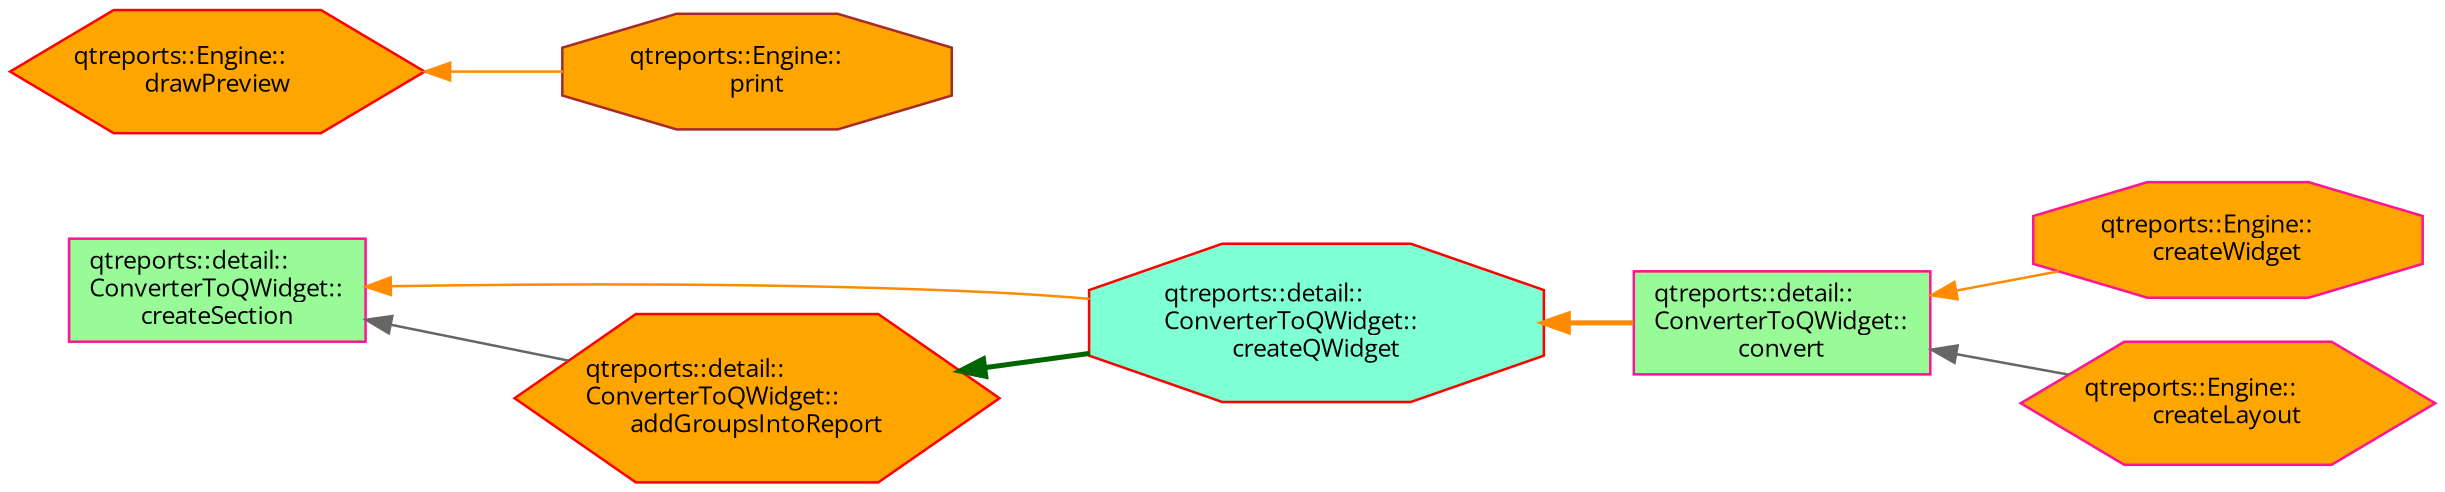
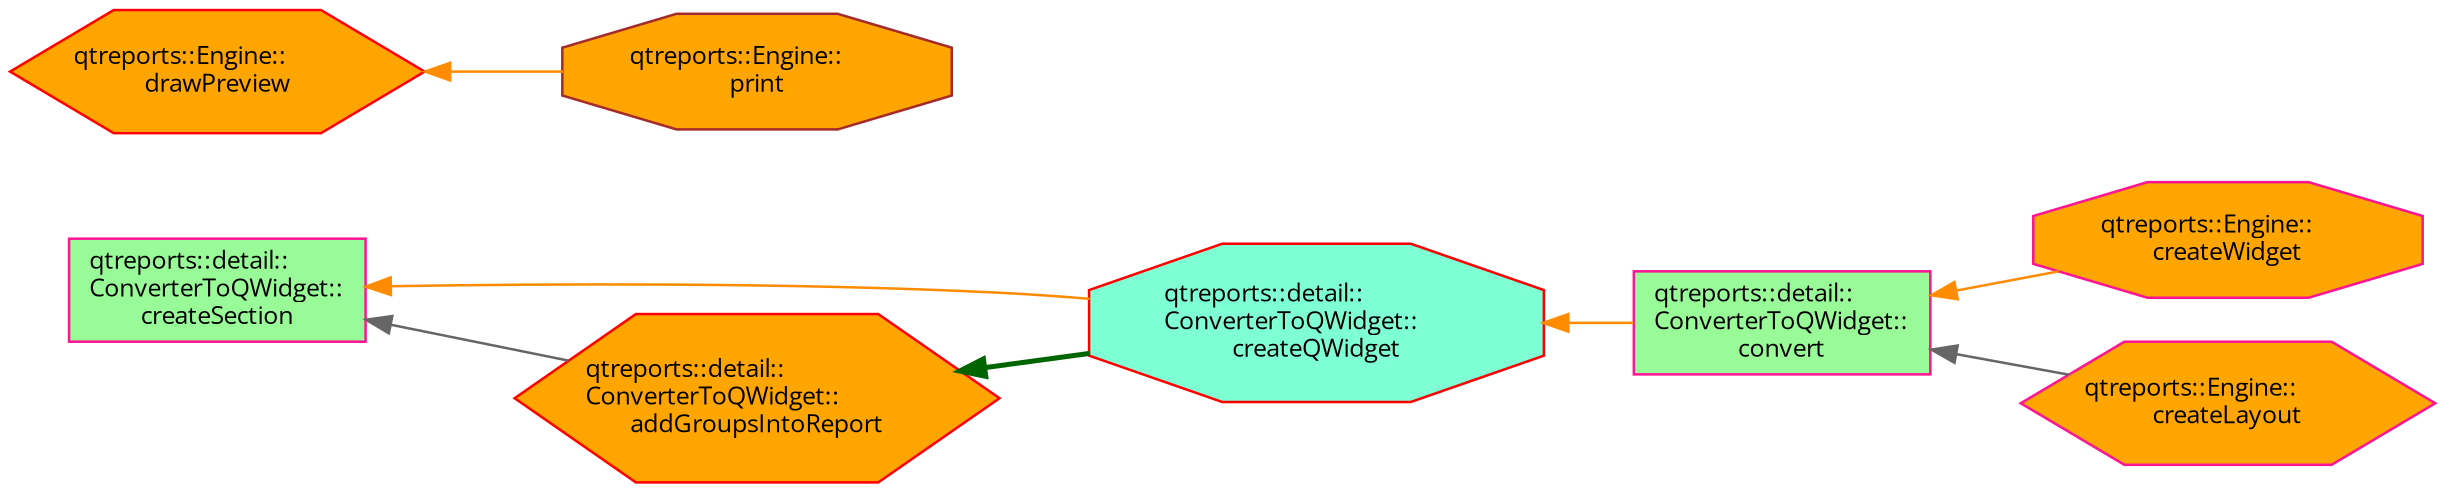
(1601, 323) -> (1601, 323)
